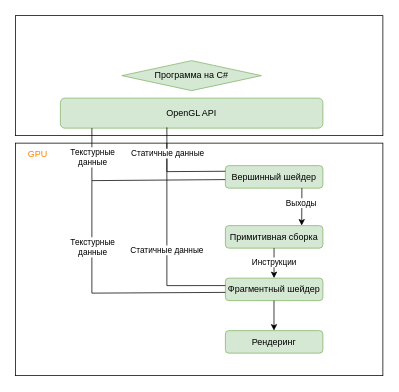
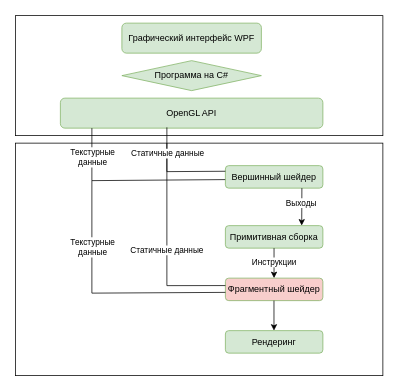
none -> (192, 38)
(38, 154) -> none
(274, 289) -> (274, 289)
